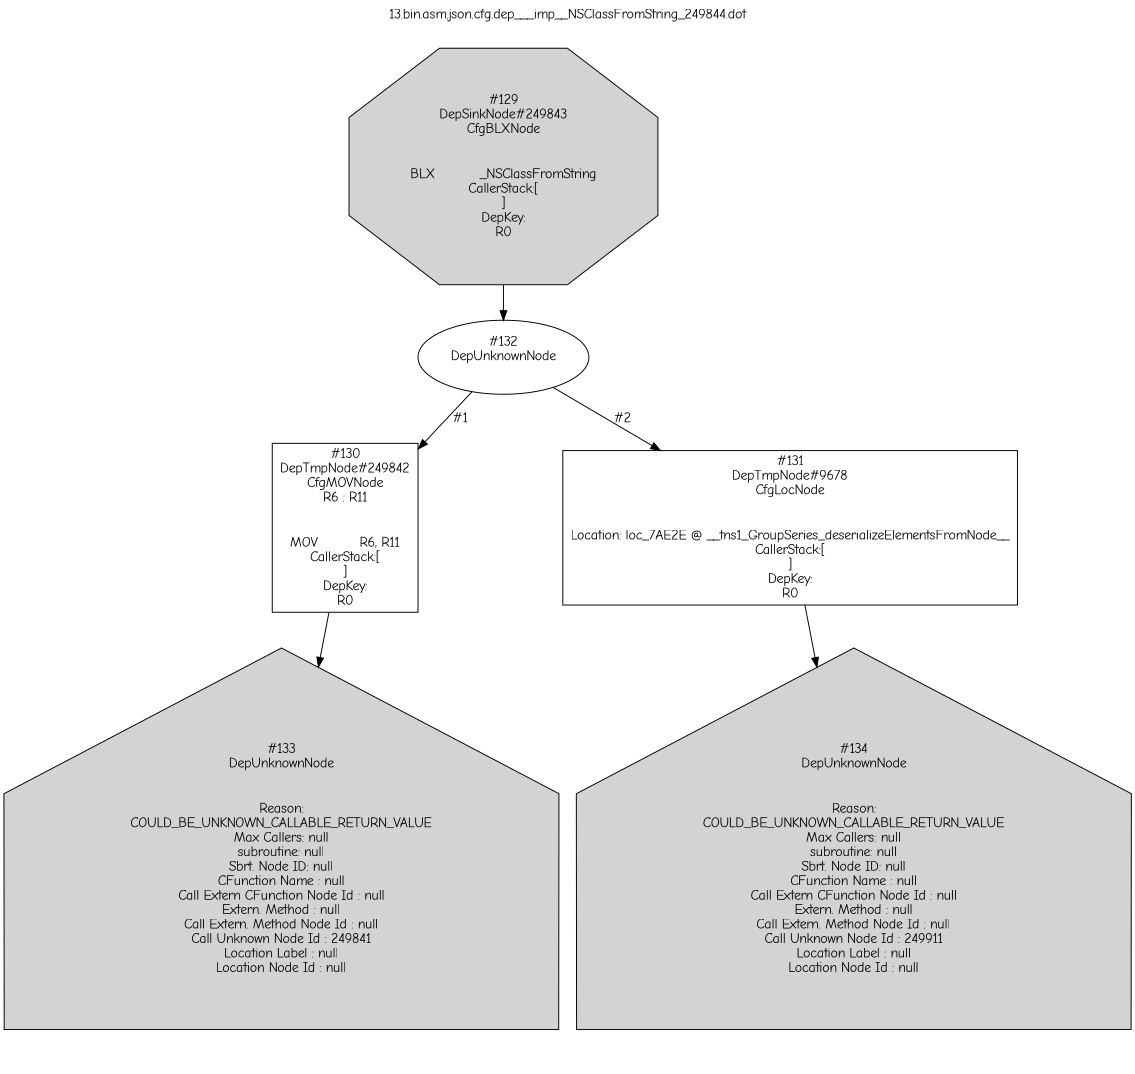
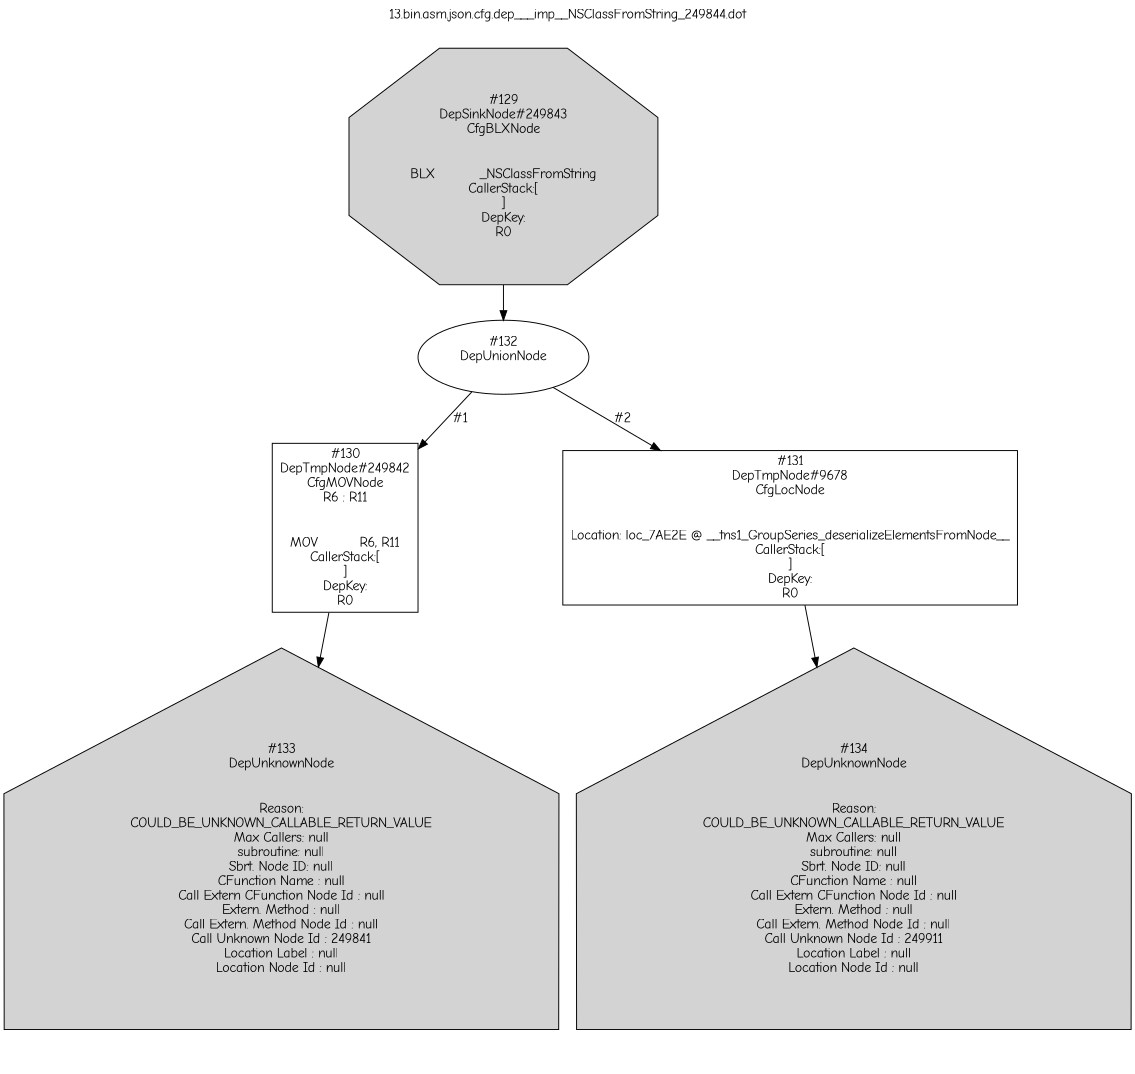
(503, 357) -> (503, 357)
